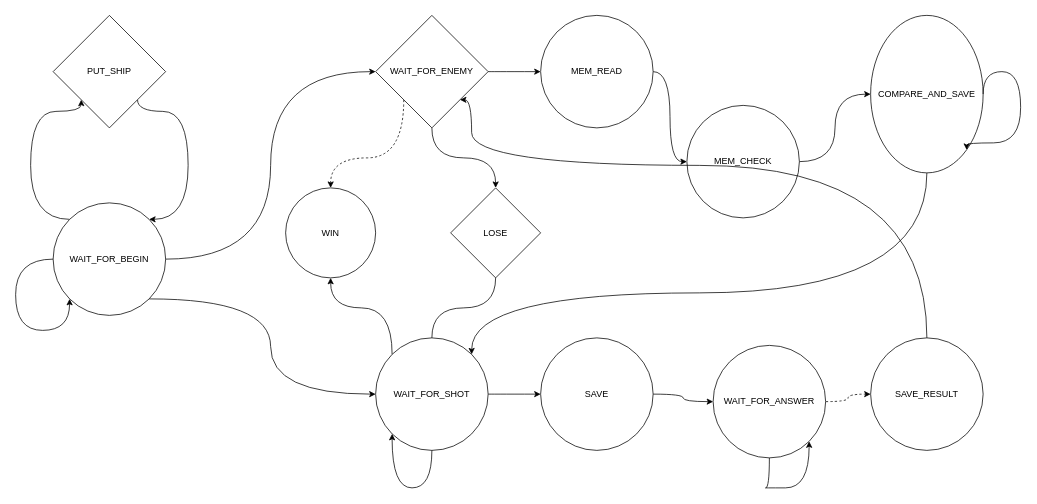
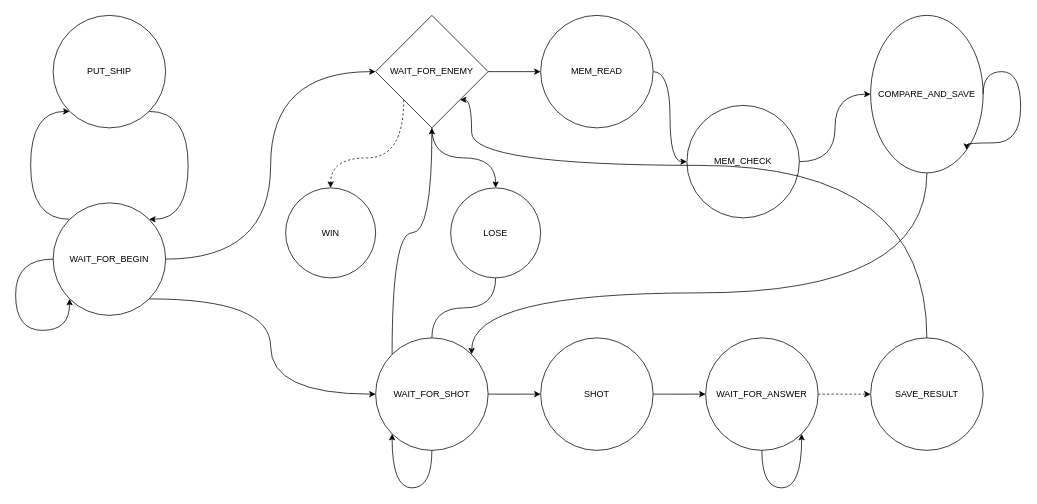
(109, 72) -> (109, 72)
(495, 233) -> (495, 233)
(366, 308) -> (404, 240)
(597, 394) -> (597, 394)
(769, 402) -> (762, 394)
